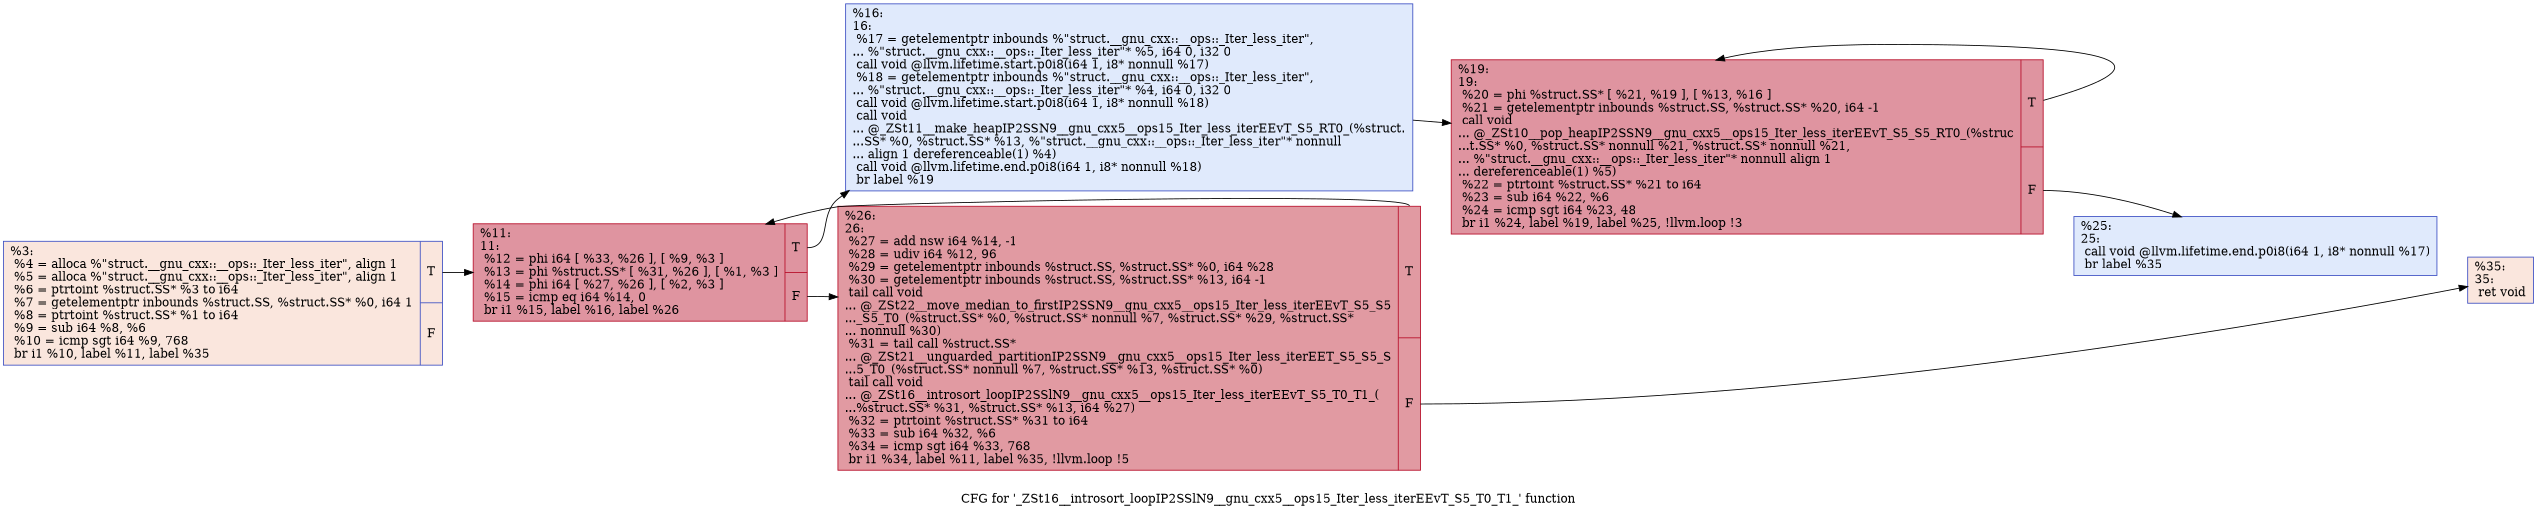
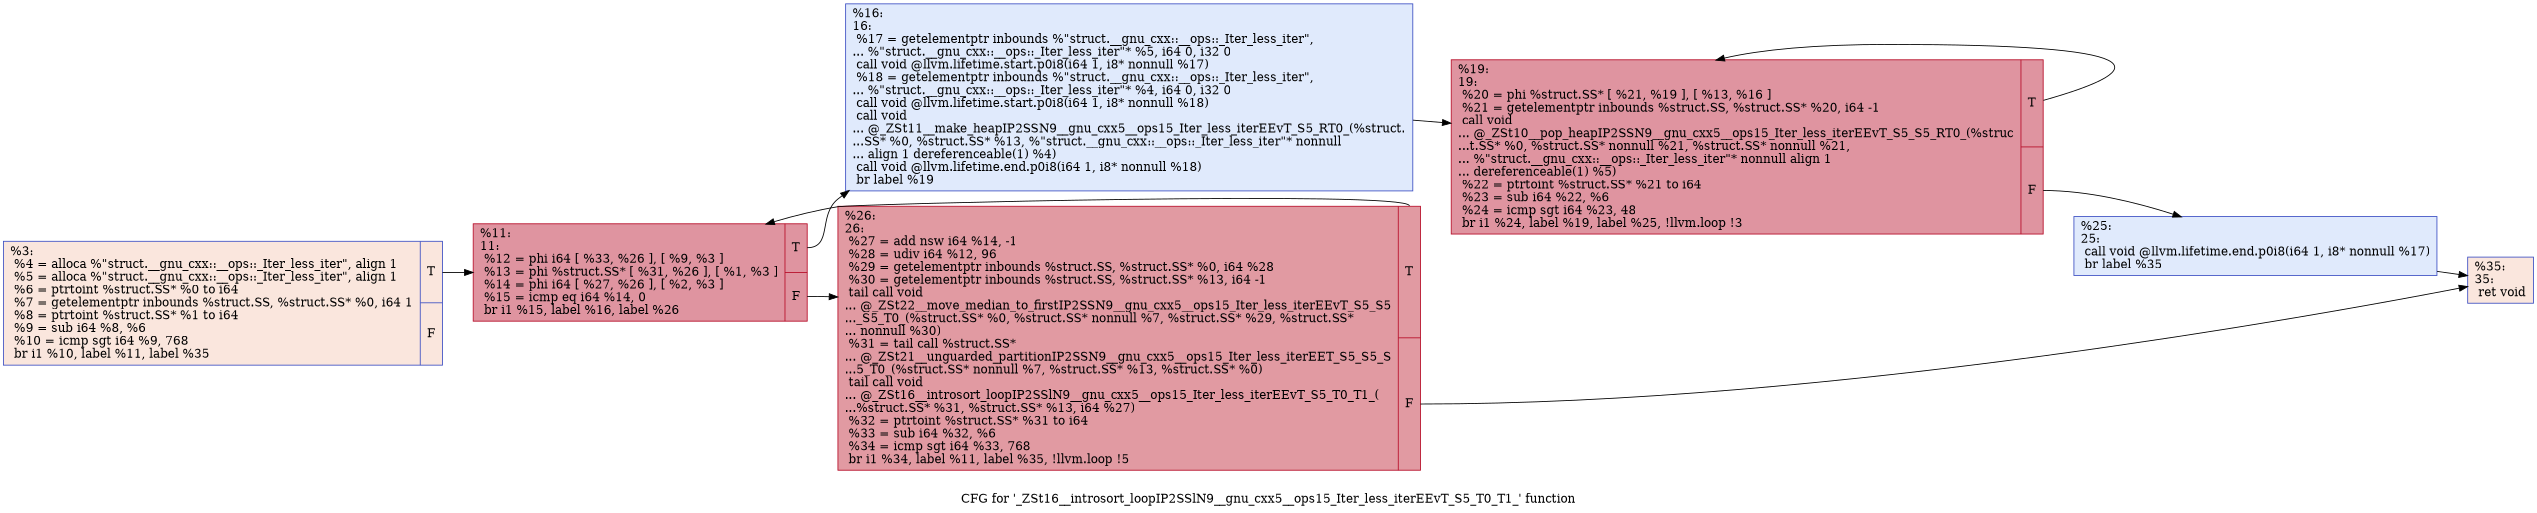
none -> (2448, 273)
(125, 290) -> (125, 290)
